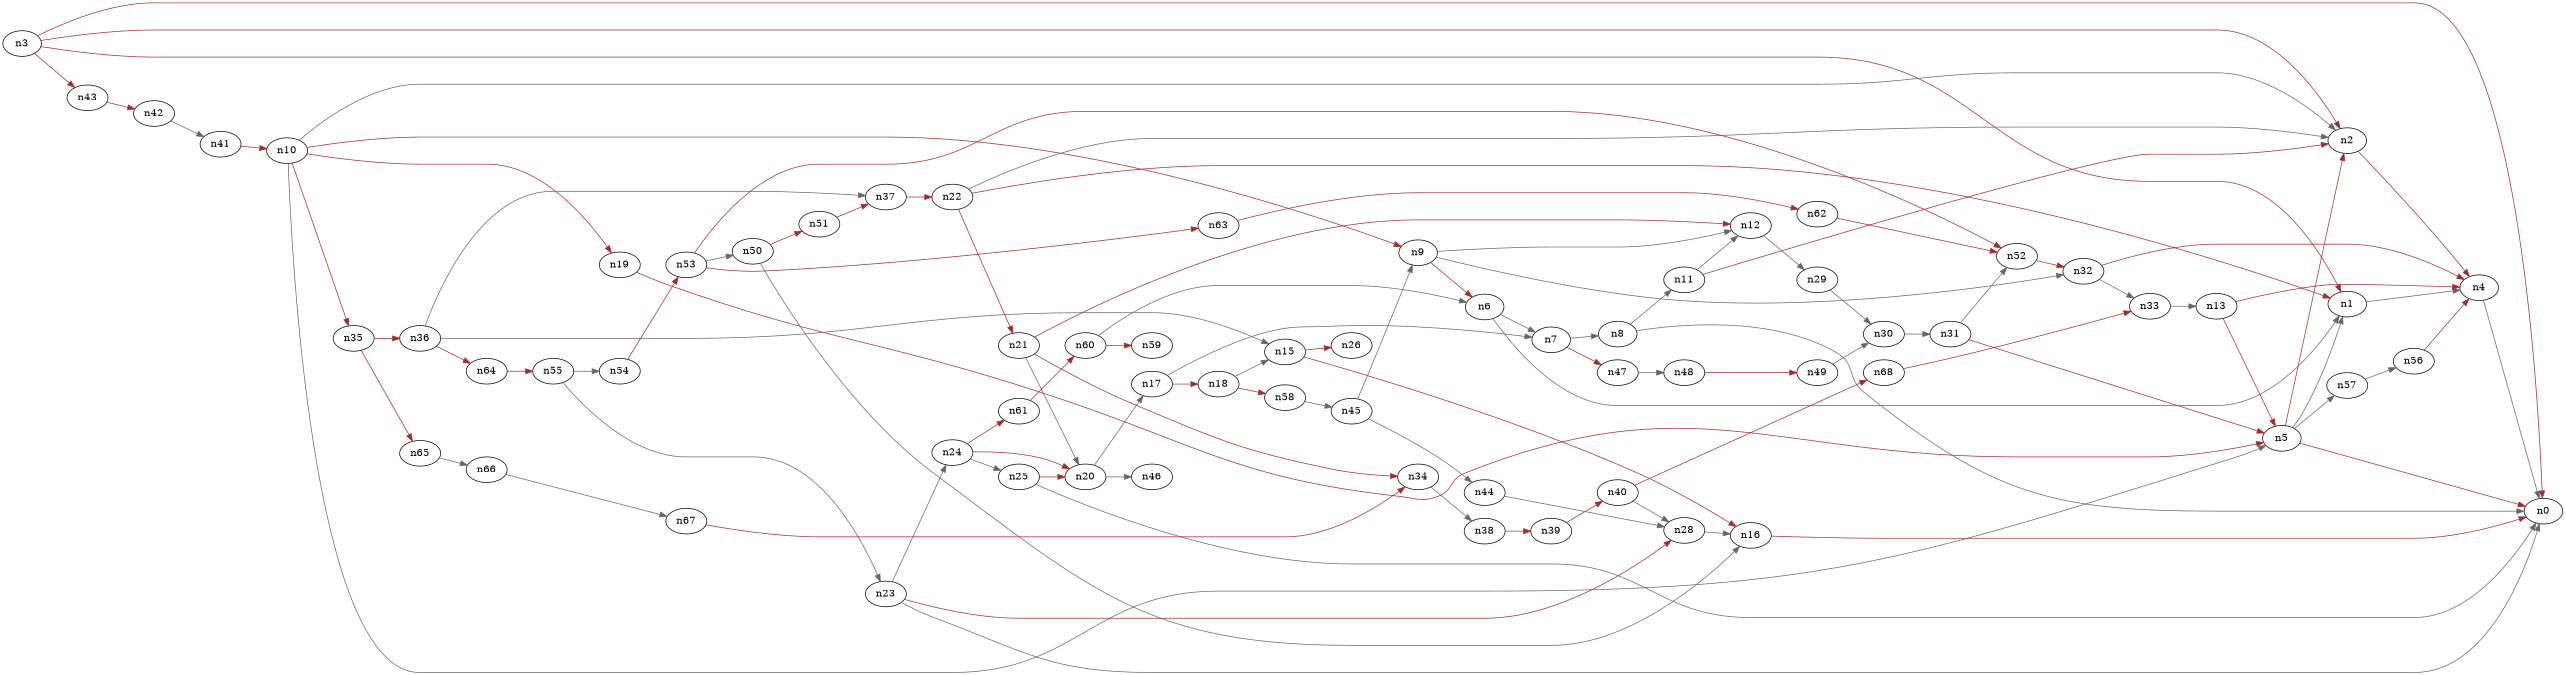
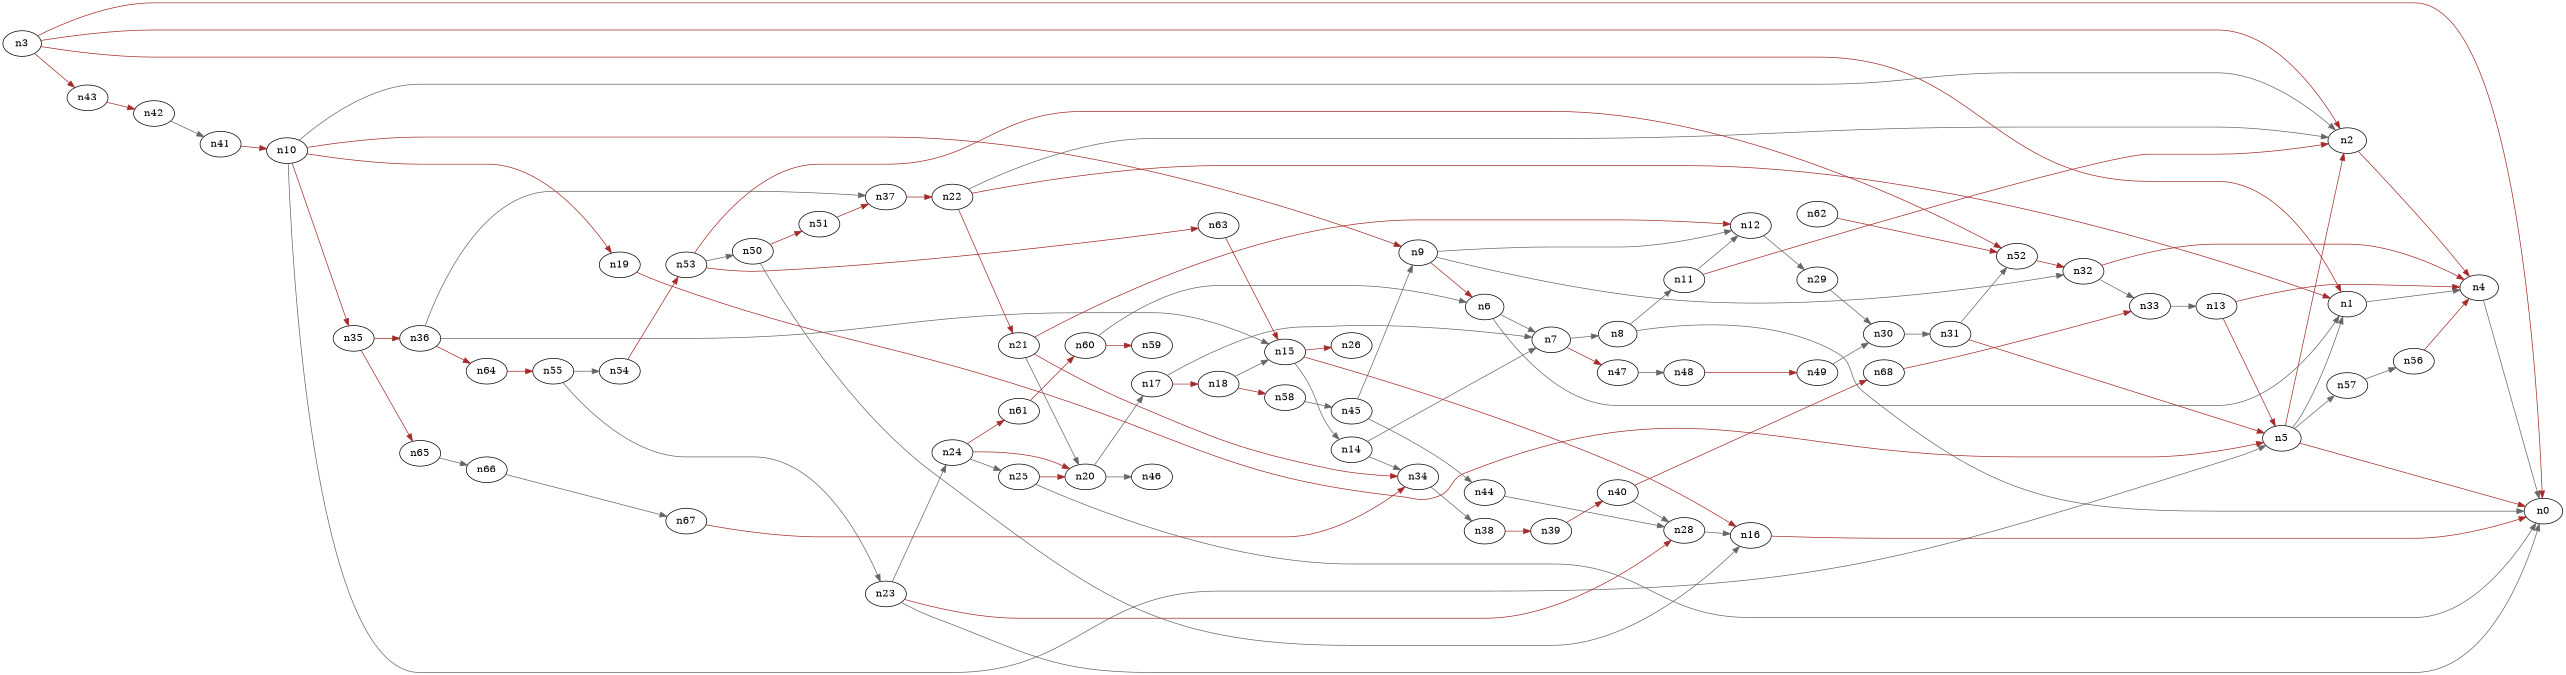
(1514, 193) -> (1248, 281)
none -> (1352, 450)
